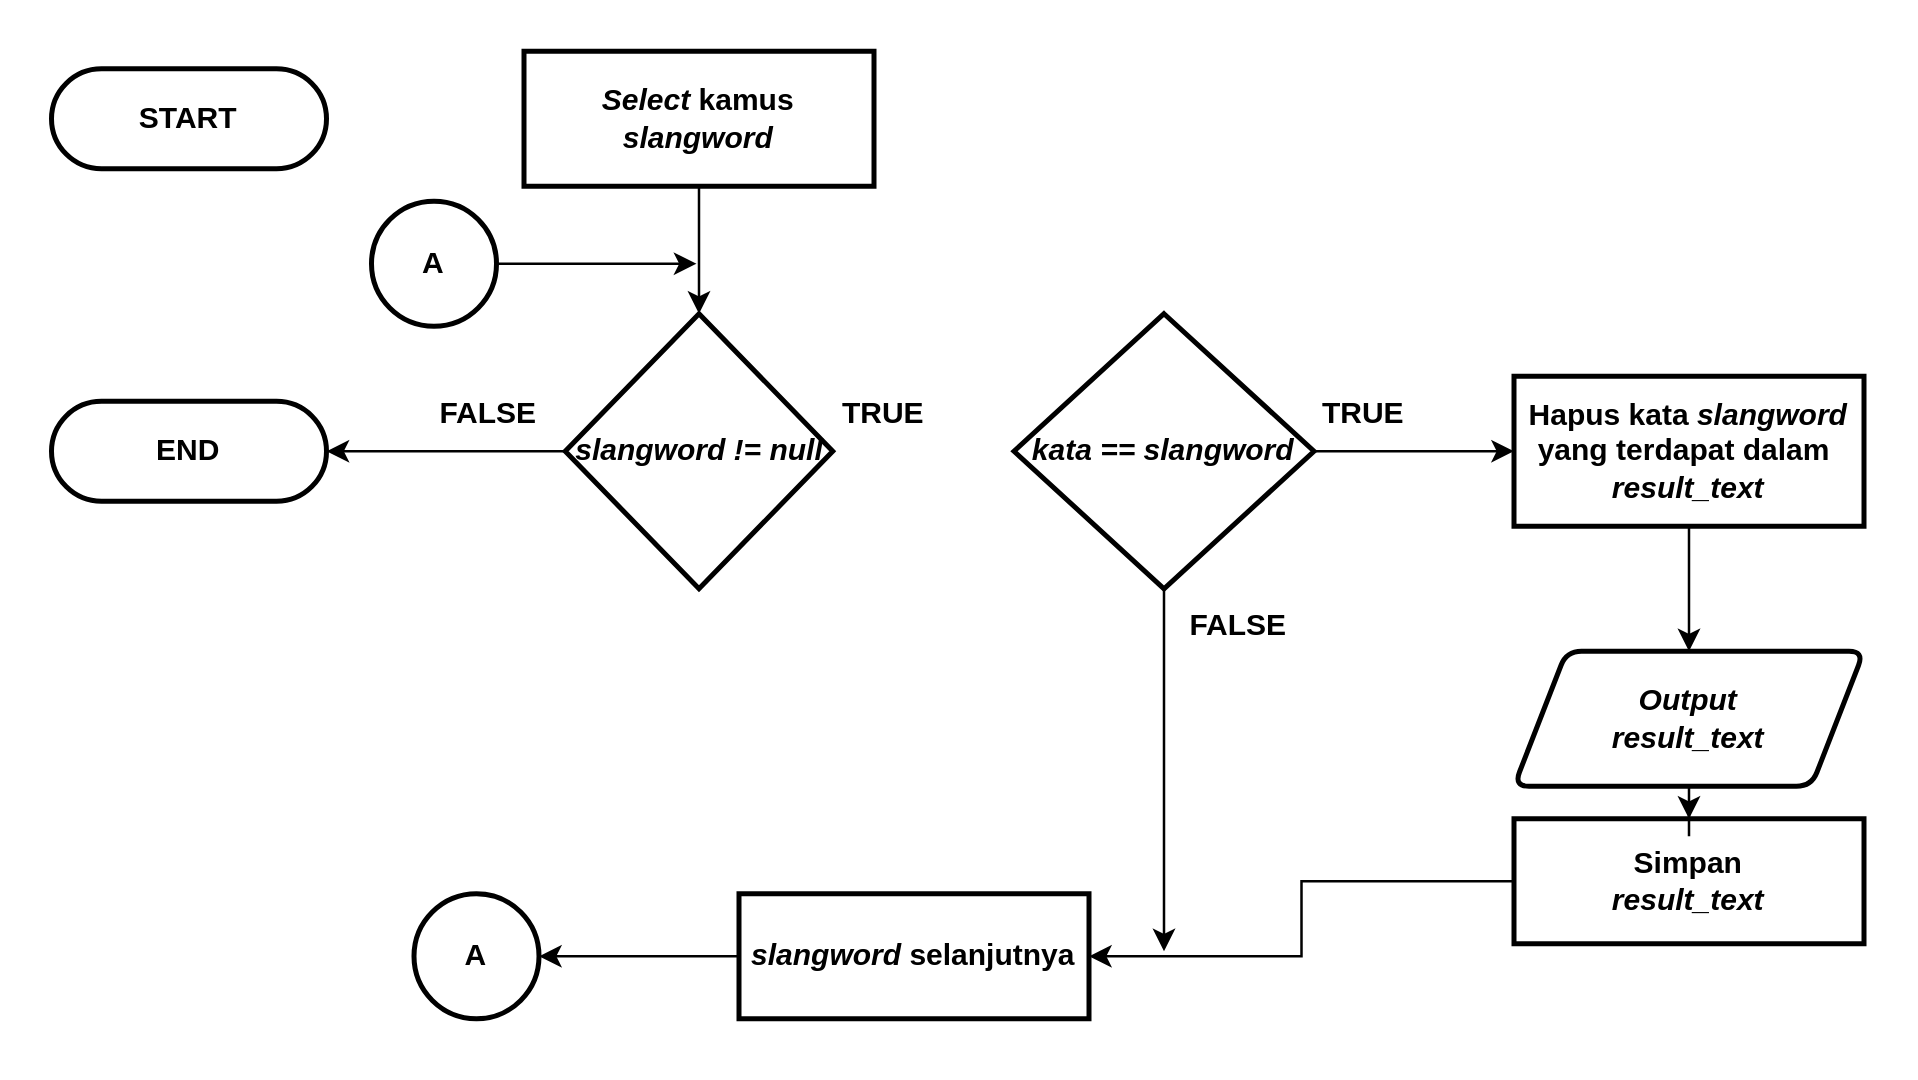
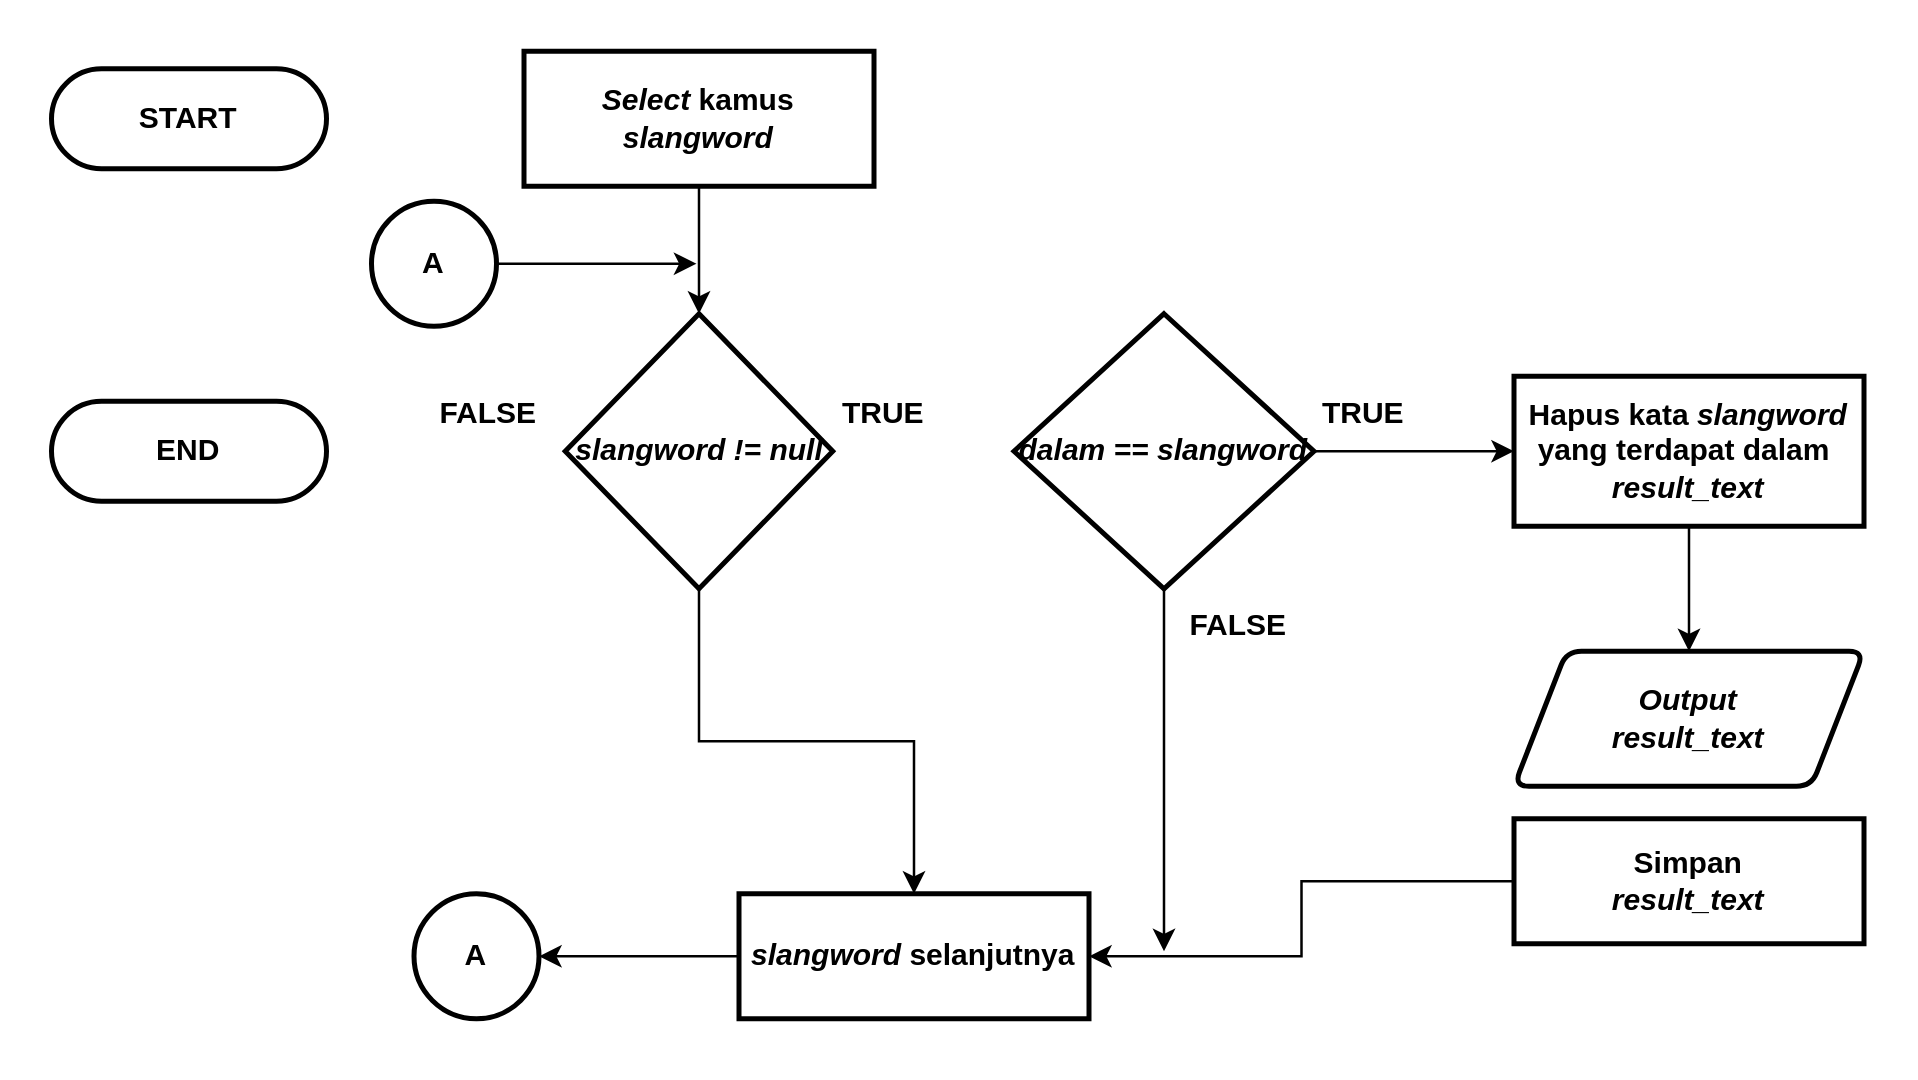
(453, 451) -> (799, 741)
(1164, 451) -> (1164, 451)
(1689, 836) -> none
